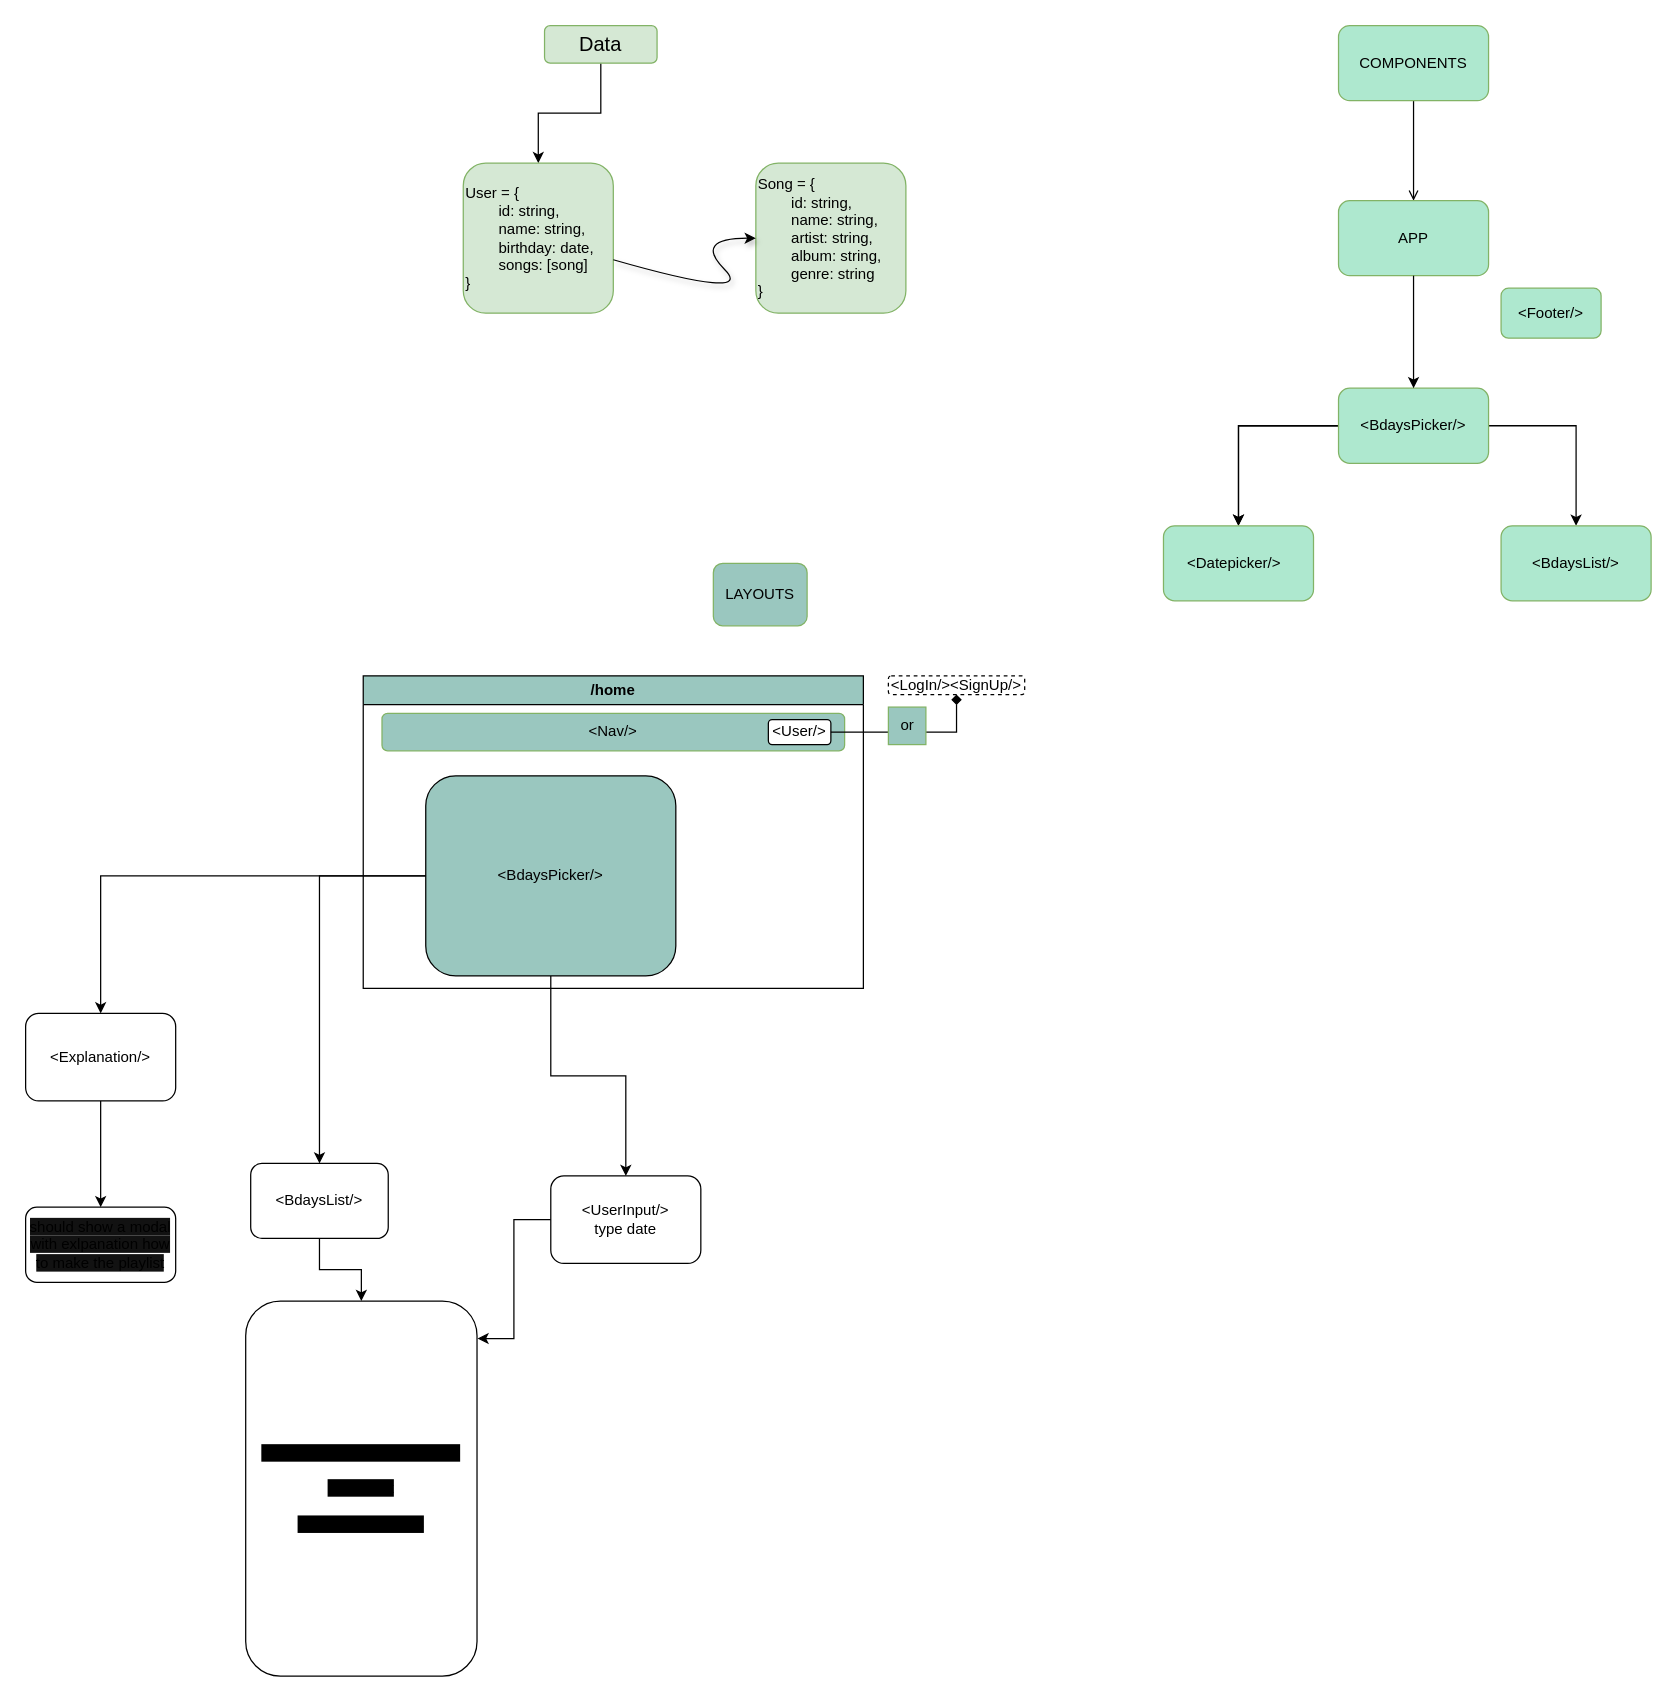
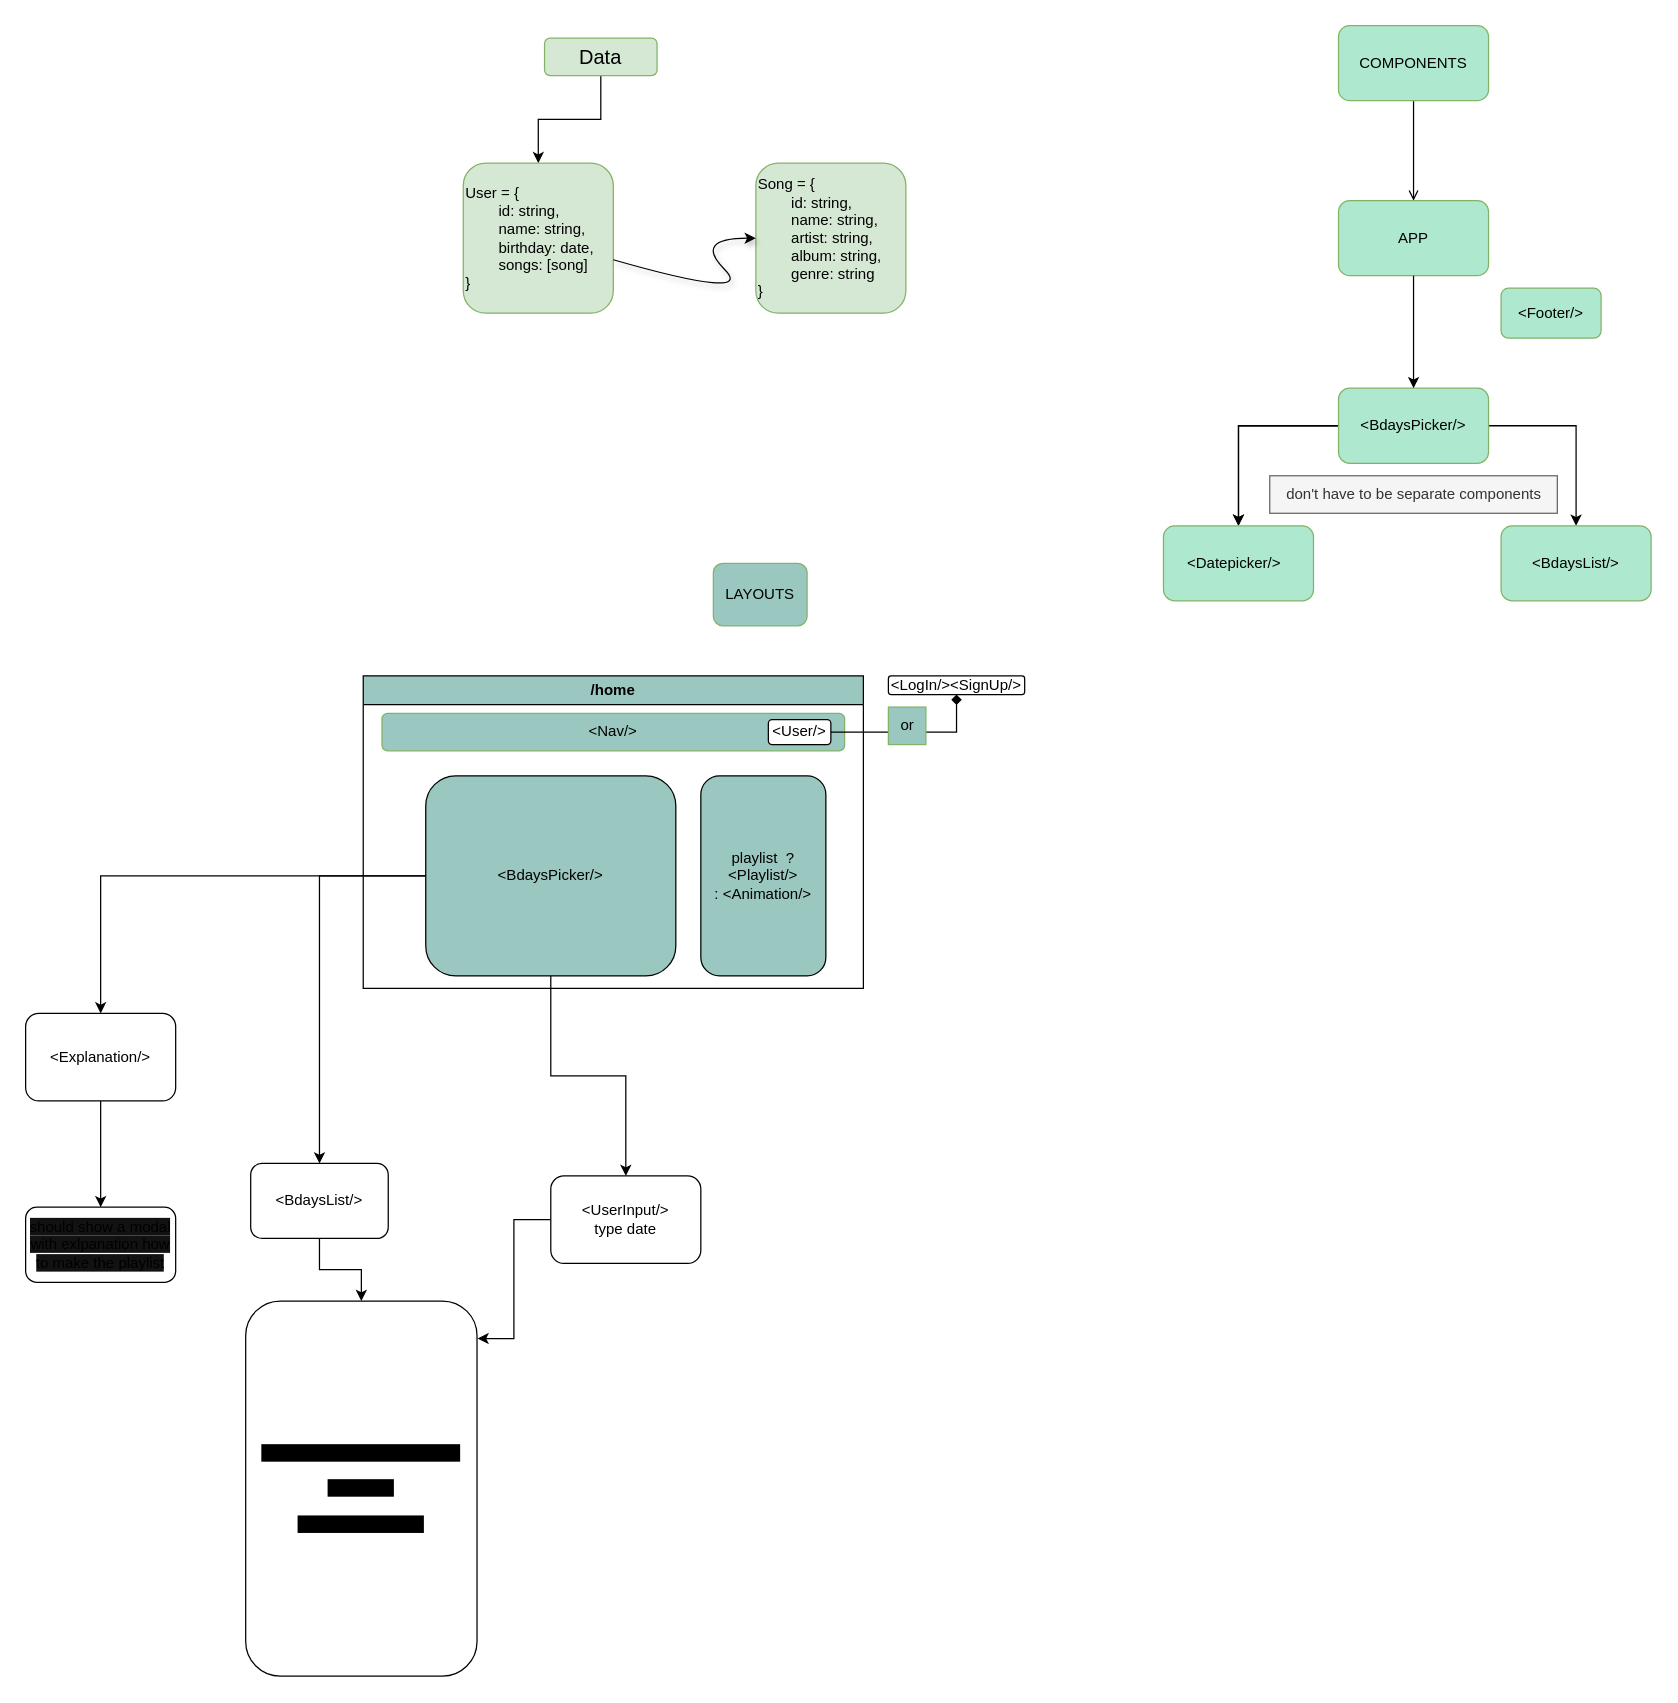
(601, 44) -> (601, 57)
none -> (1413, 494)
(956, 685) -> (956, 685)
none -> (763, 876)
